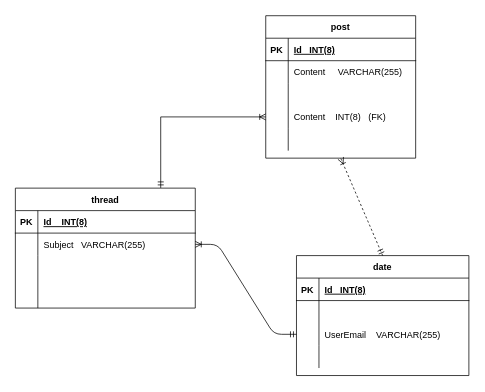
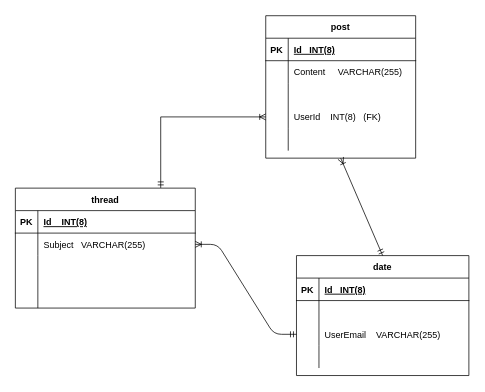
(351, 117) -> (348, 117)
(362, 207) -> (362, 207)
